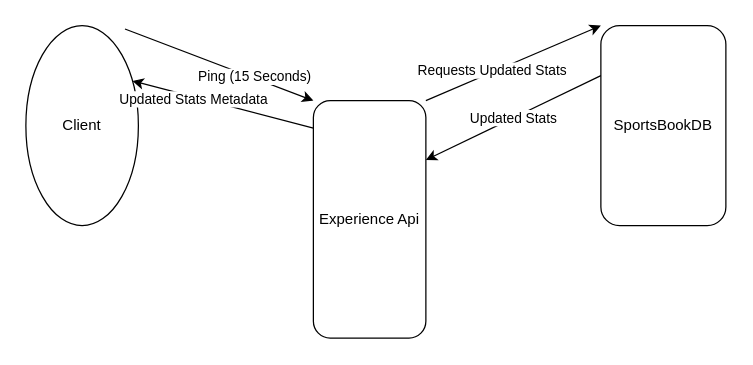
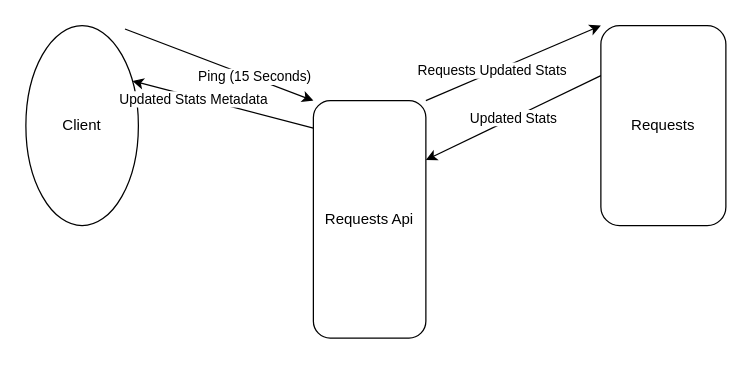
(663, 126) -> (663, 126)
(369, 219) -> (369, 219)
